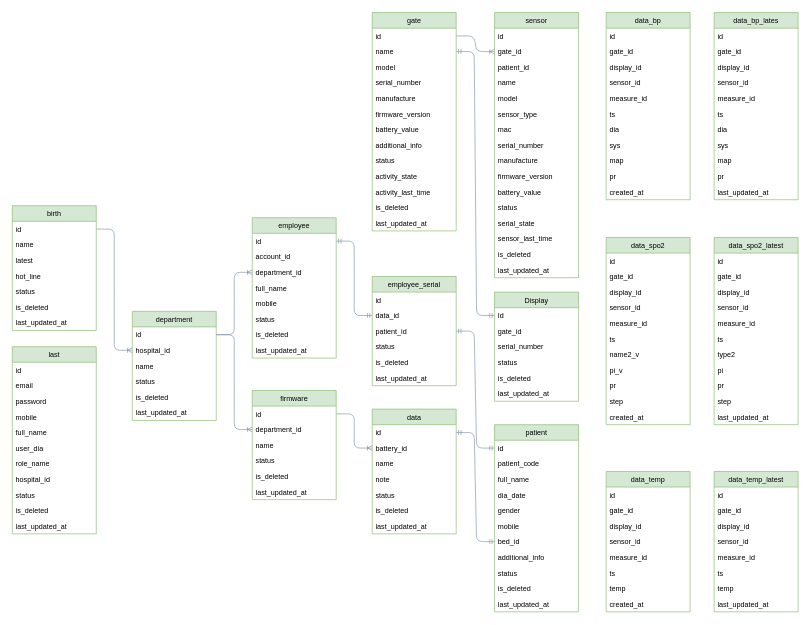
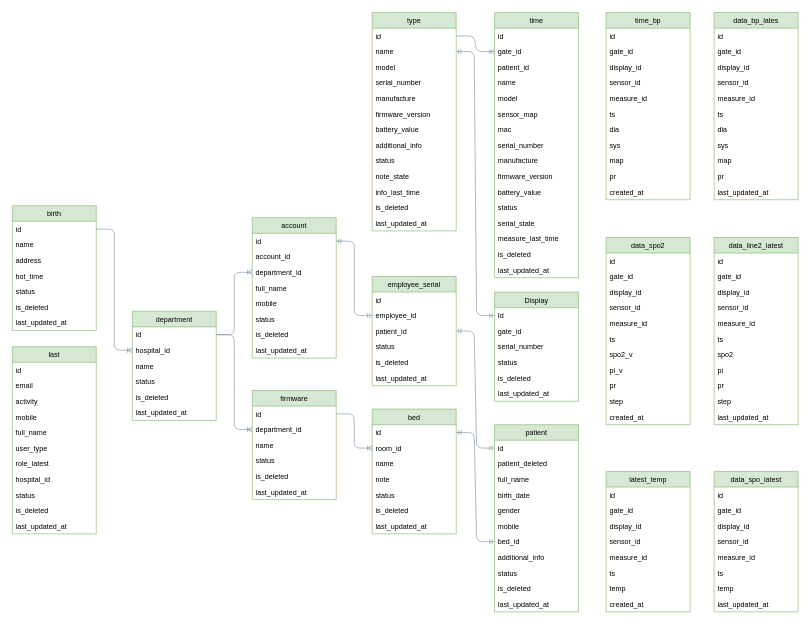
(414, 20) -> (414, 20)
(536, 20) -> (536, 20)
(648, 20) -> (648, 20)
(520, 114) -> (518, 114)
(402, 176) -> (396, 176)
(408, 192) -> (401, 192)
(294, 226) -> (294, 226)
(528, 239) -> (530, 239)
(756, 245) -> (756, 245)
(27, 260) -> (30, 260)
(30, 276) -> (31, 276)
(389, 316) -> (396, 316)
(624, 355) -> (622, 355)
(728, 355) -> (726, 355)
(32, 401) -> (30, 401)
(414, 417) -> (414, 417)
(31, 448) -> (34, 448)
(395, 448) -> (389, 448)
(33, 464) -> (36, 464)
(521, 464) -> (526, 464)
(648, 479) -> (648, 479)
(756, 479) -> (756, 479)
(513, 495) -> (517, 495)
